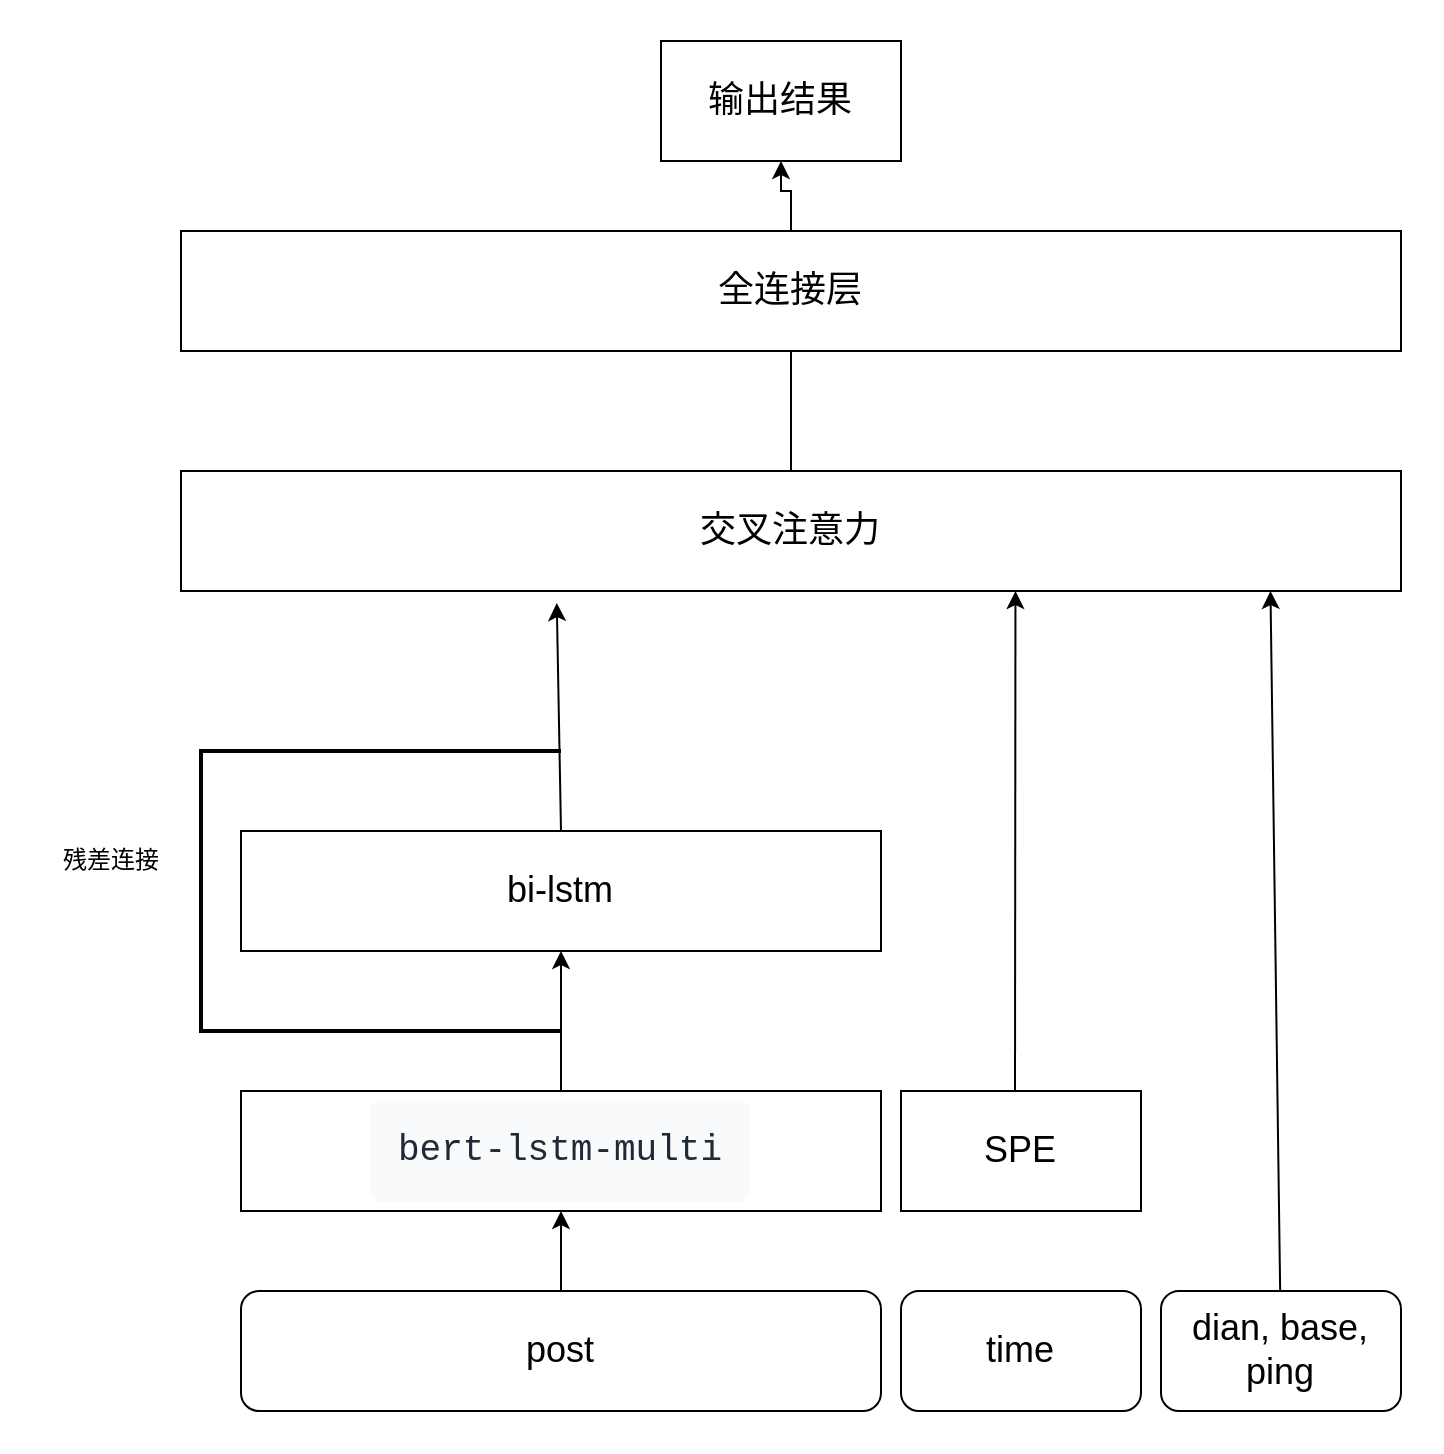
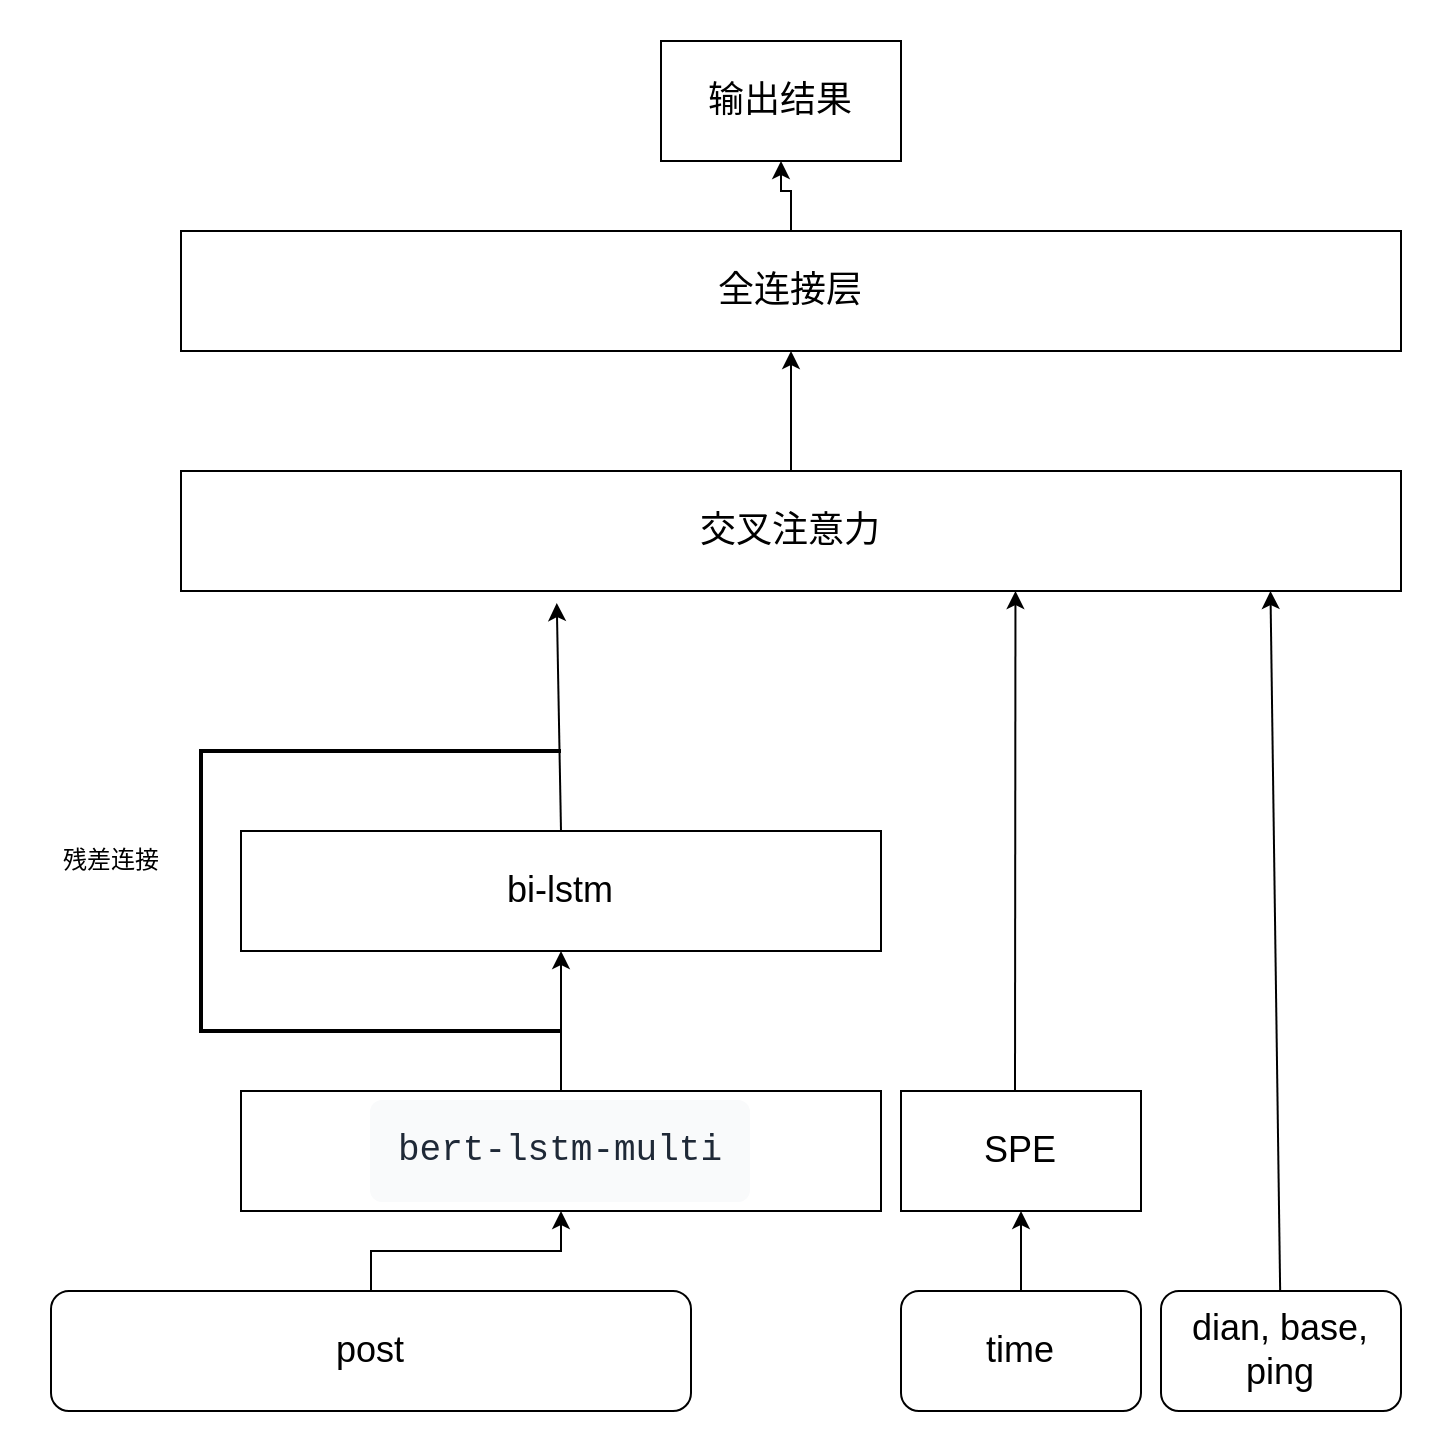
(791, 360) -> (791, 366)
none -> (1021, 1258)
(561, 1351) -> (371, 1351)
